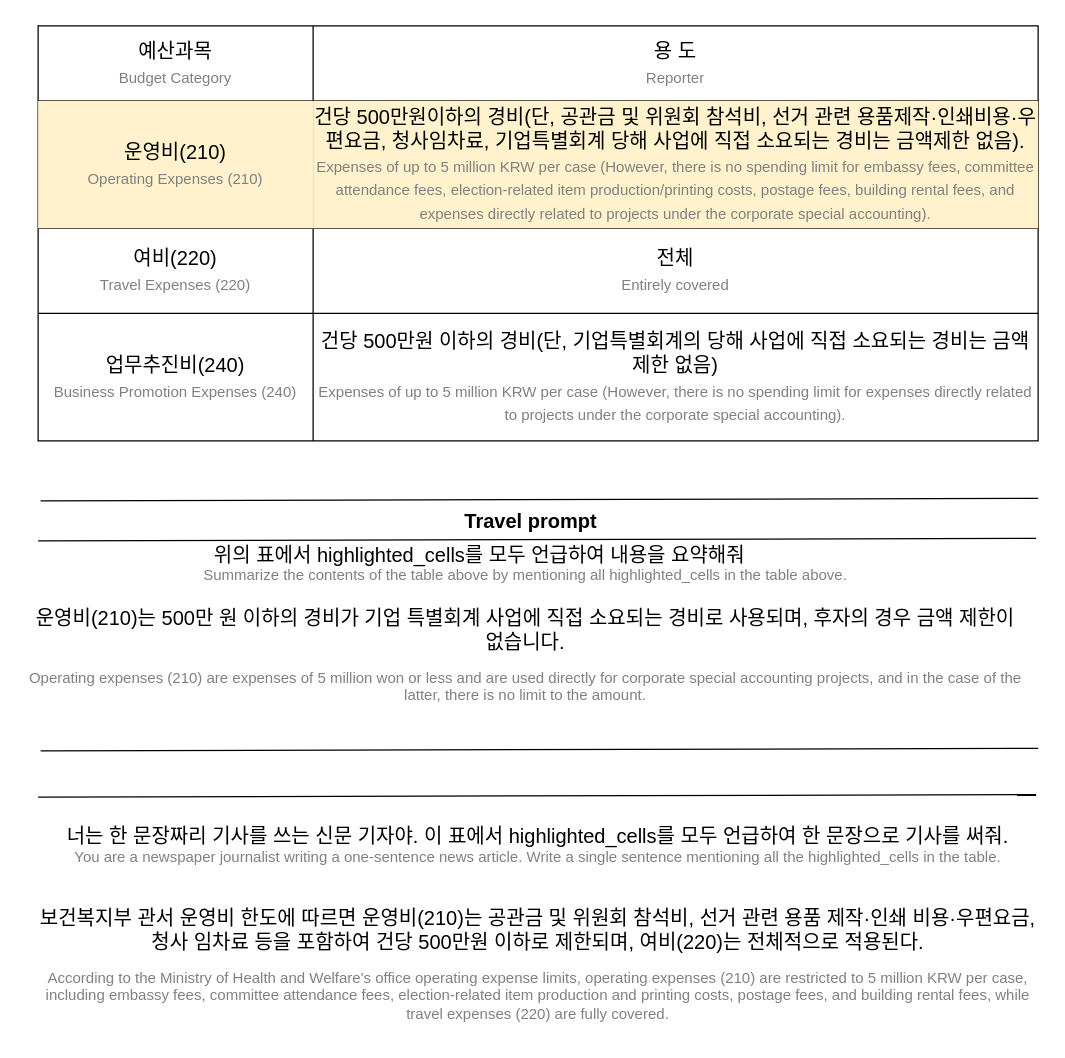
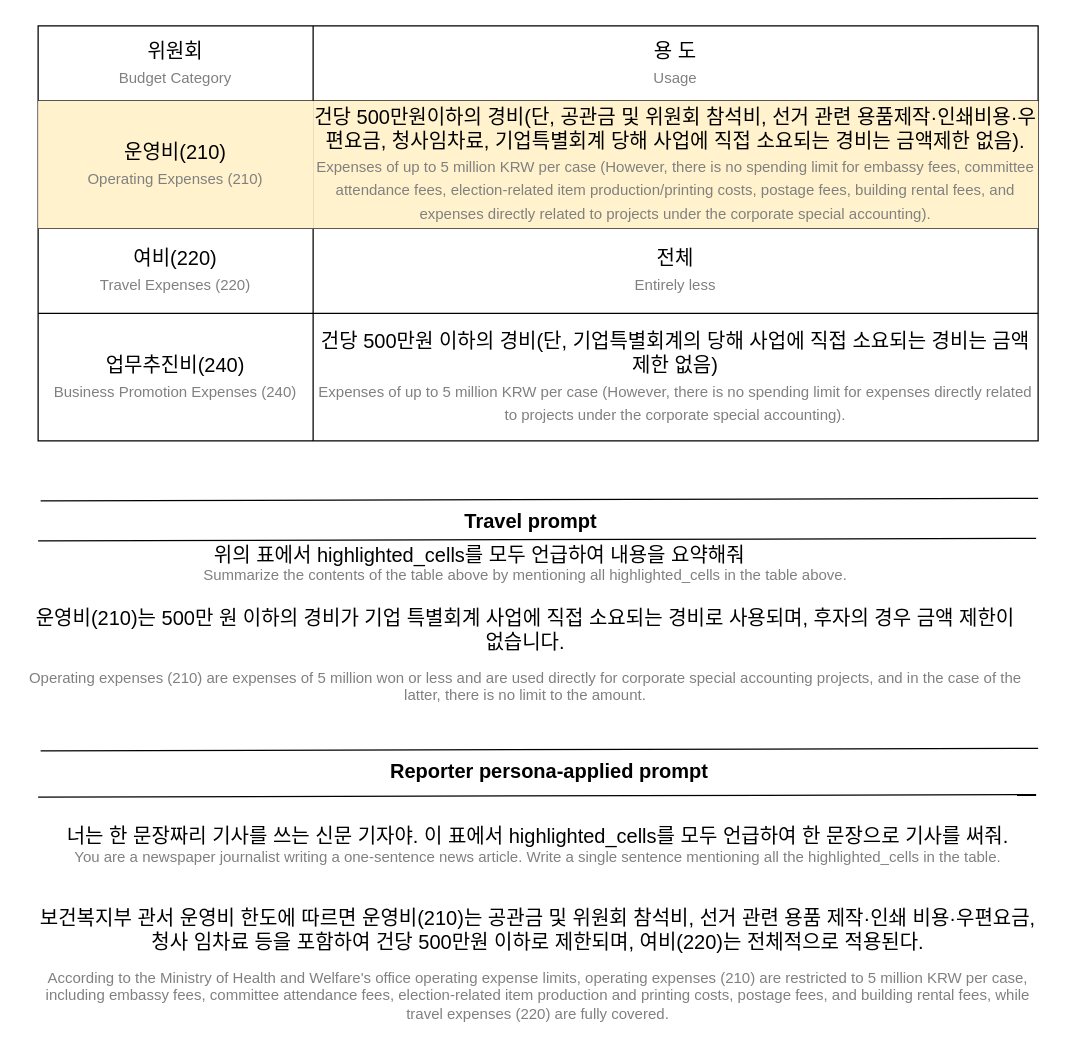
(176, 63) -> (176, 63)
(676, 63) -> (676, 63)
(676, 271) -> (676, 271)
none -> (551, 776)
